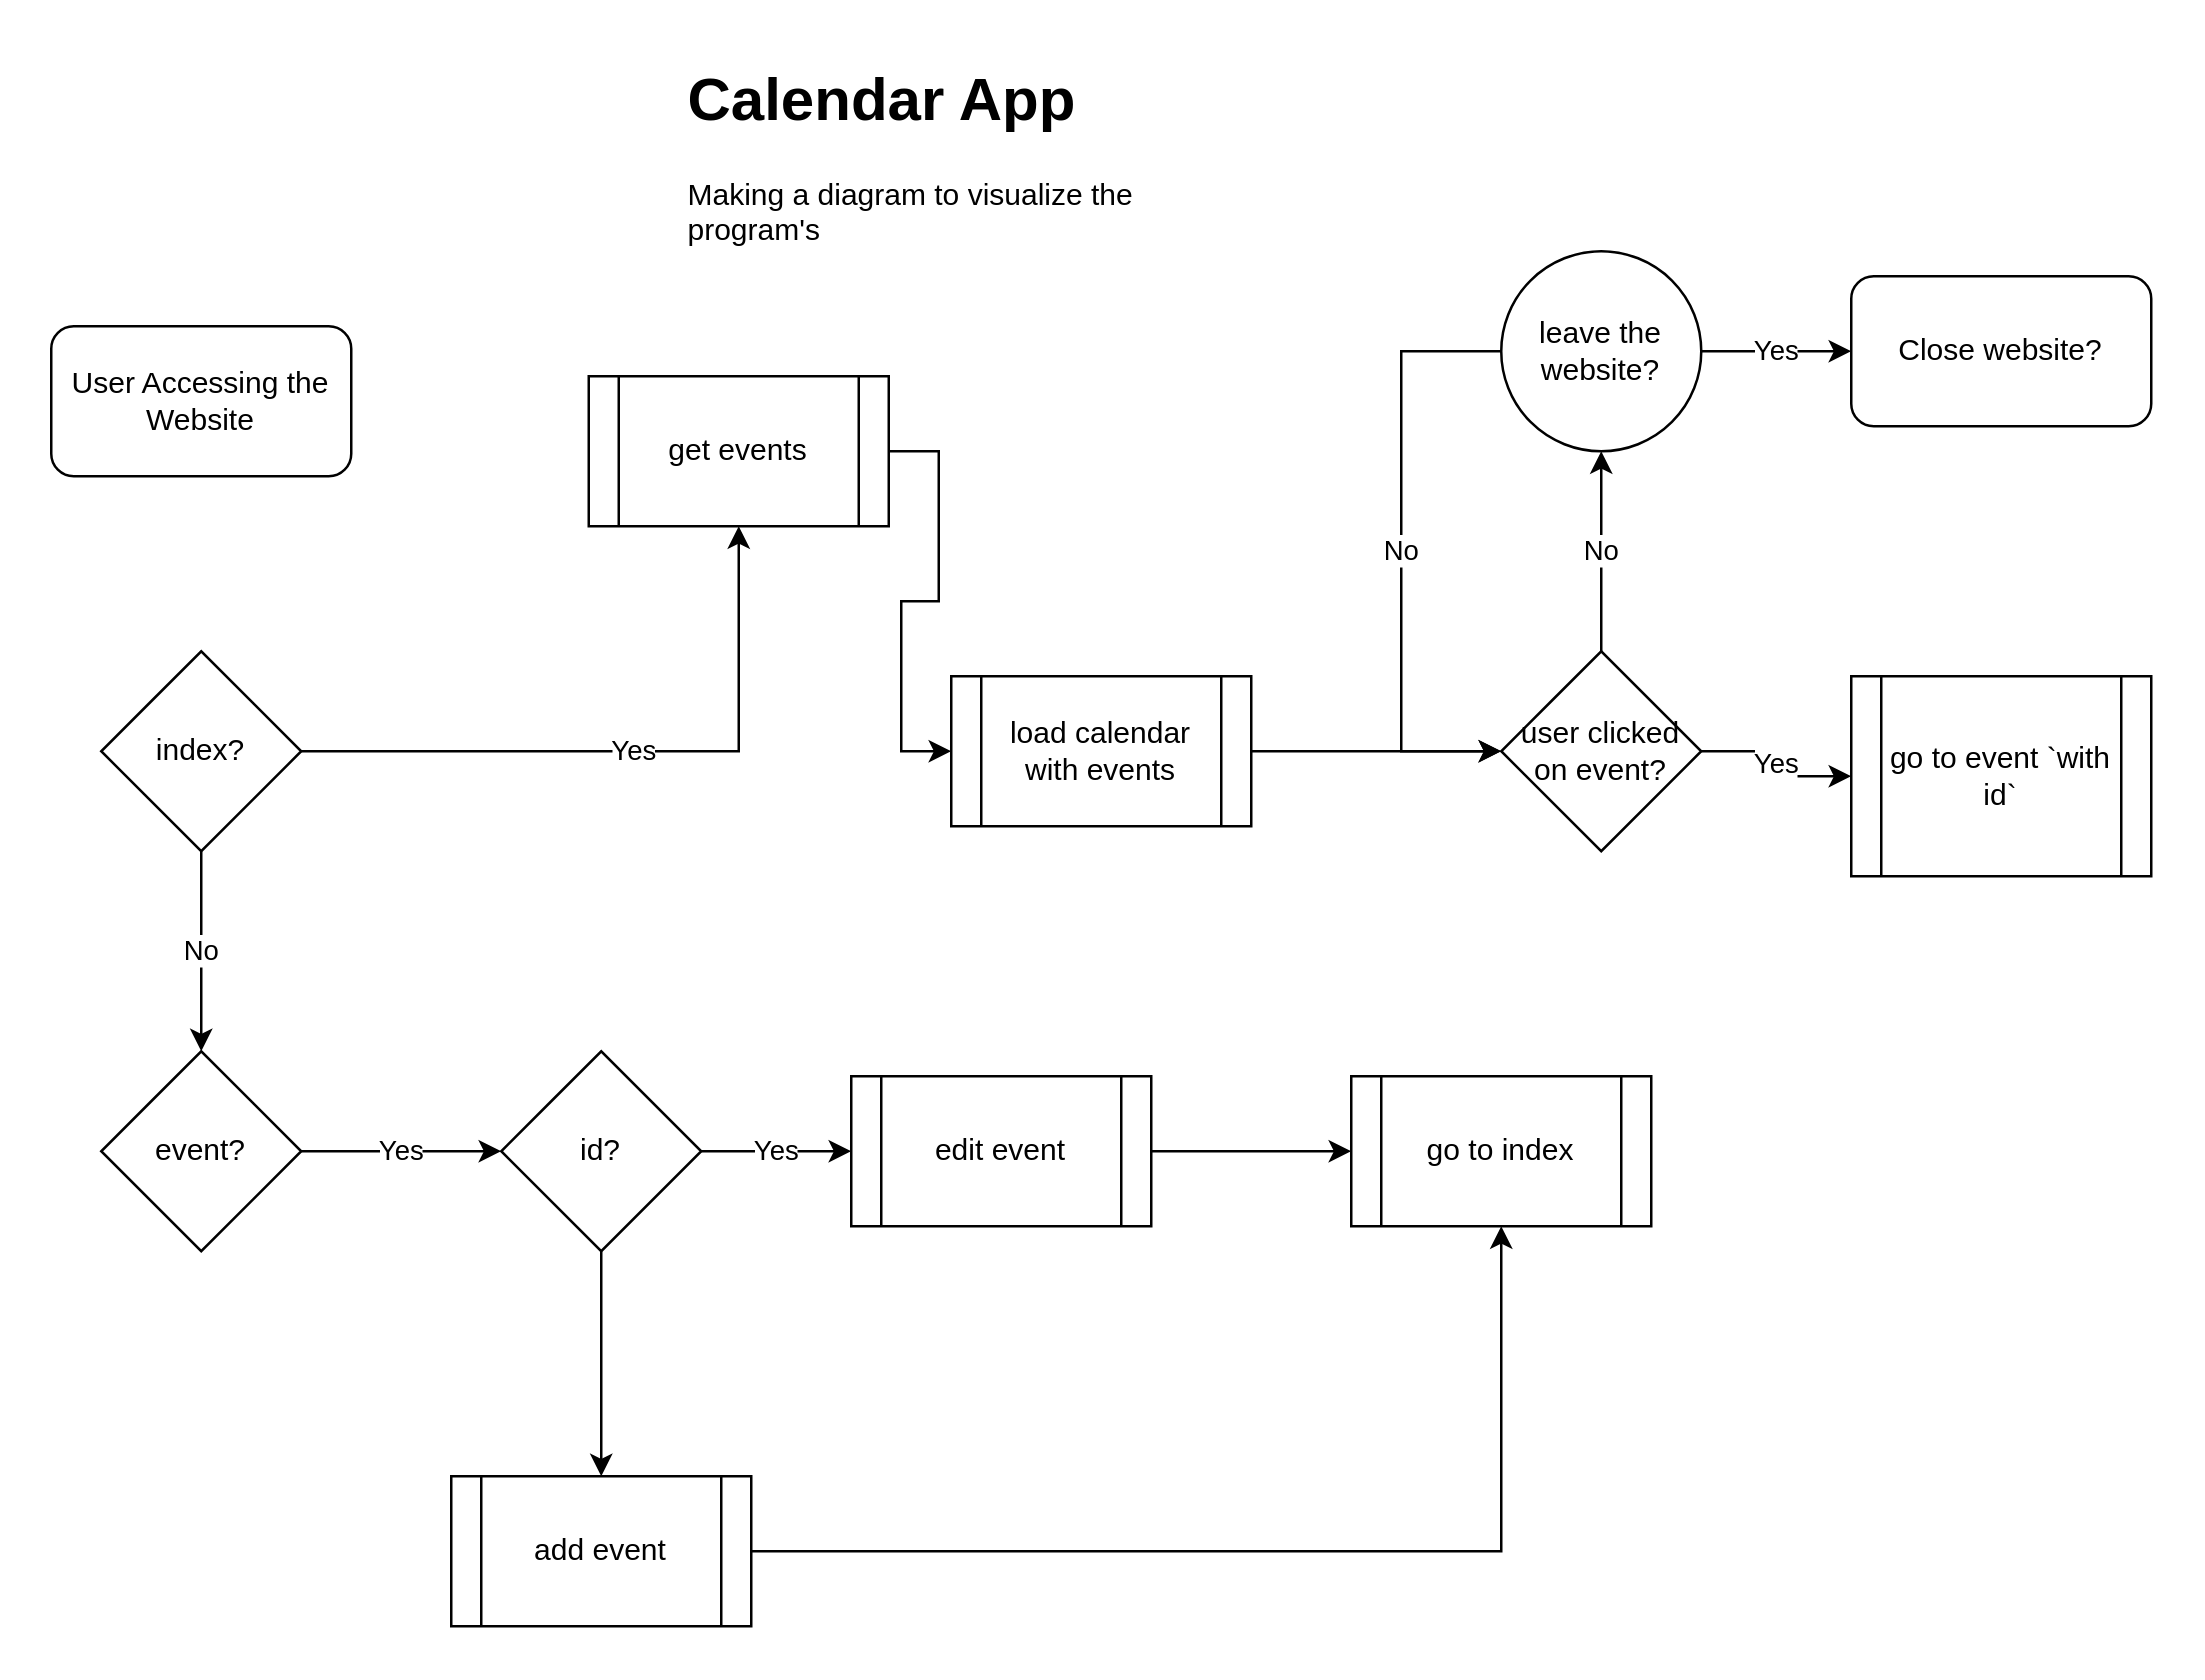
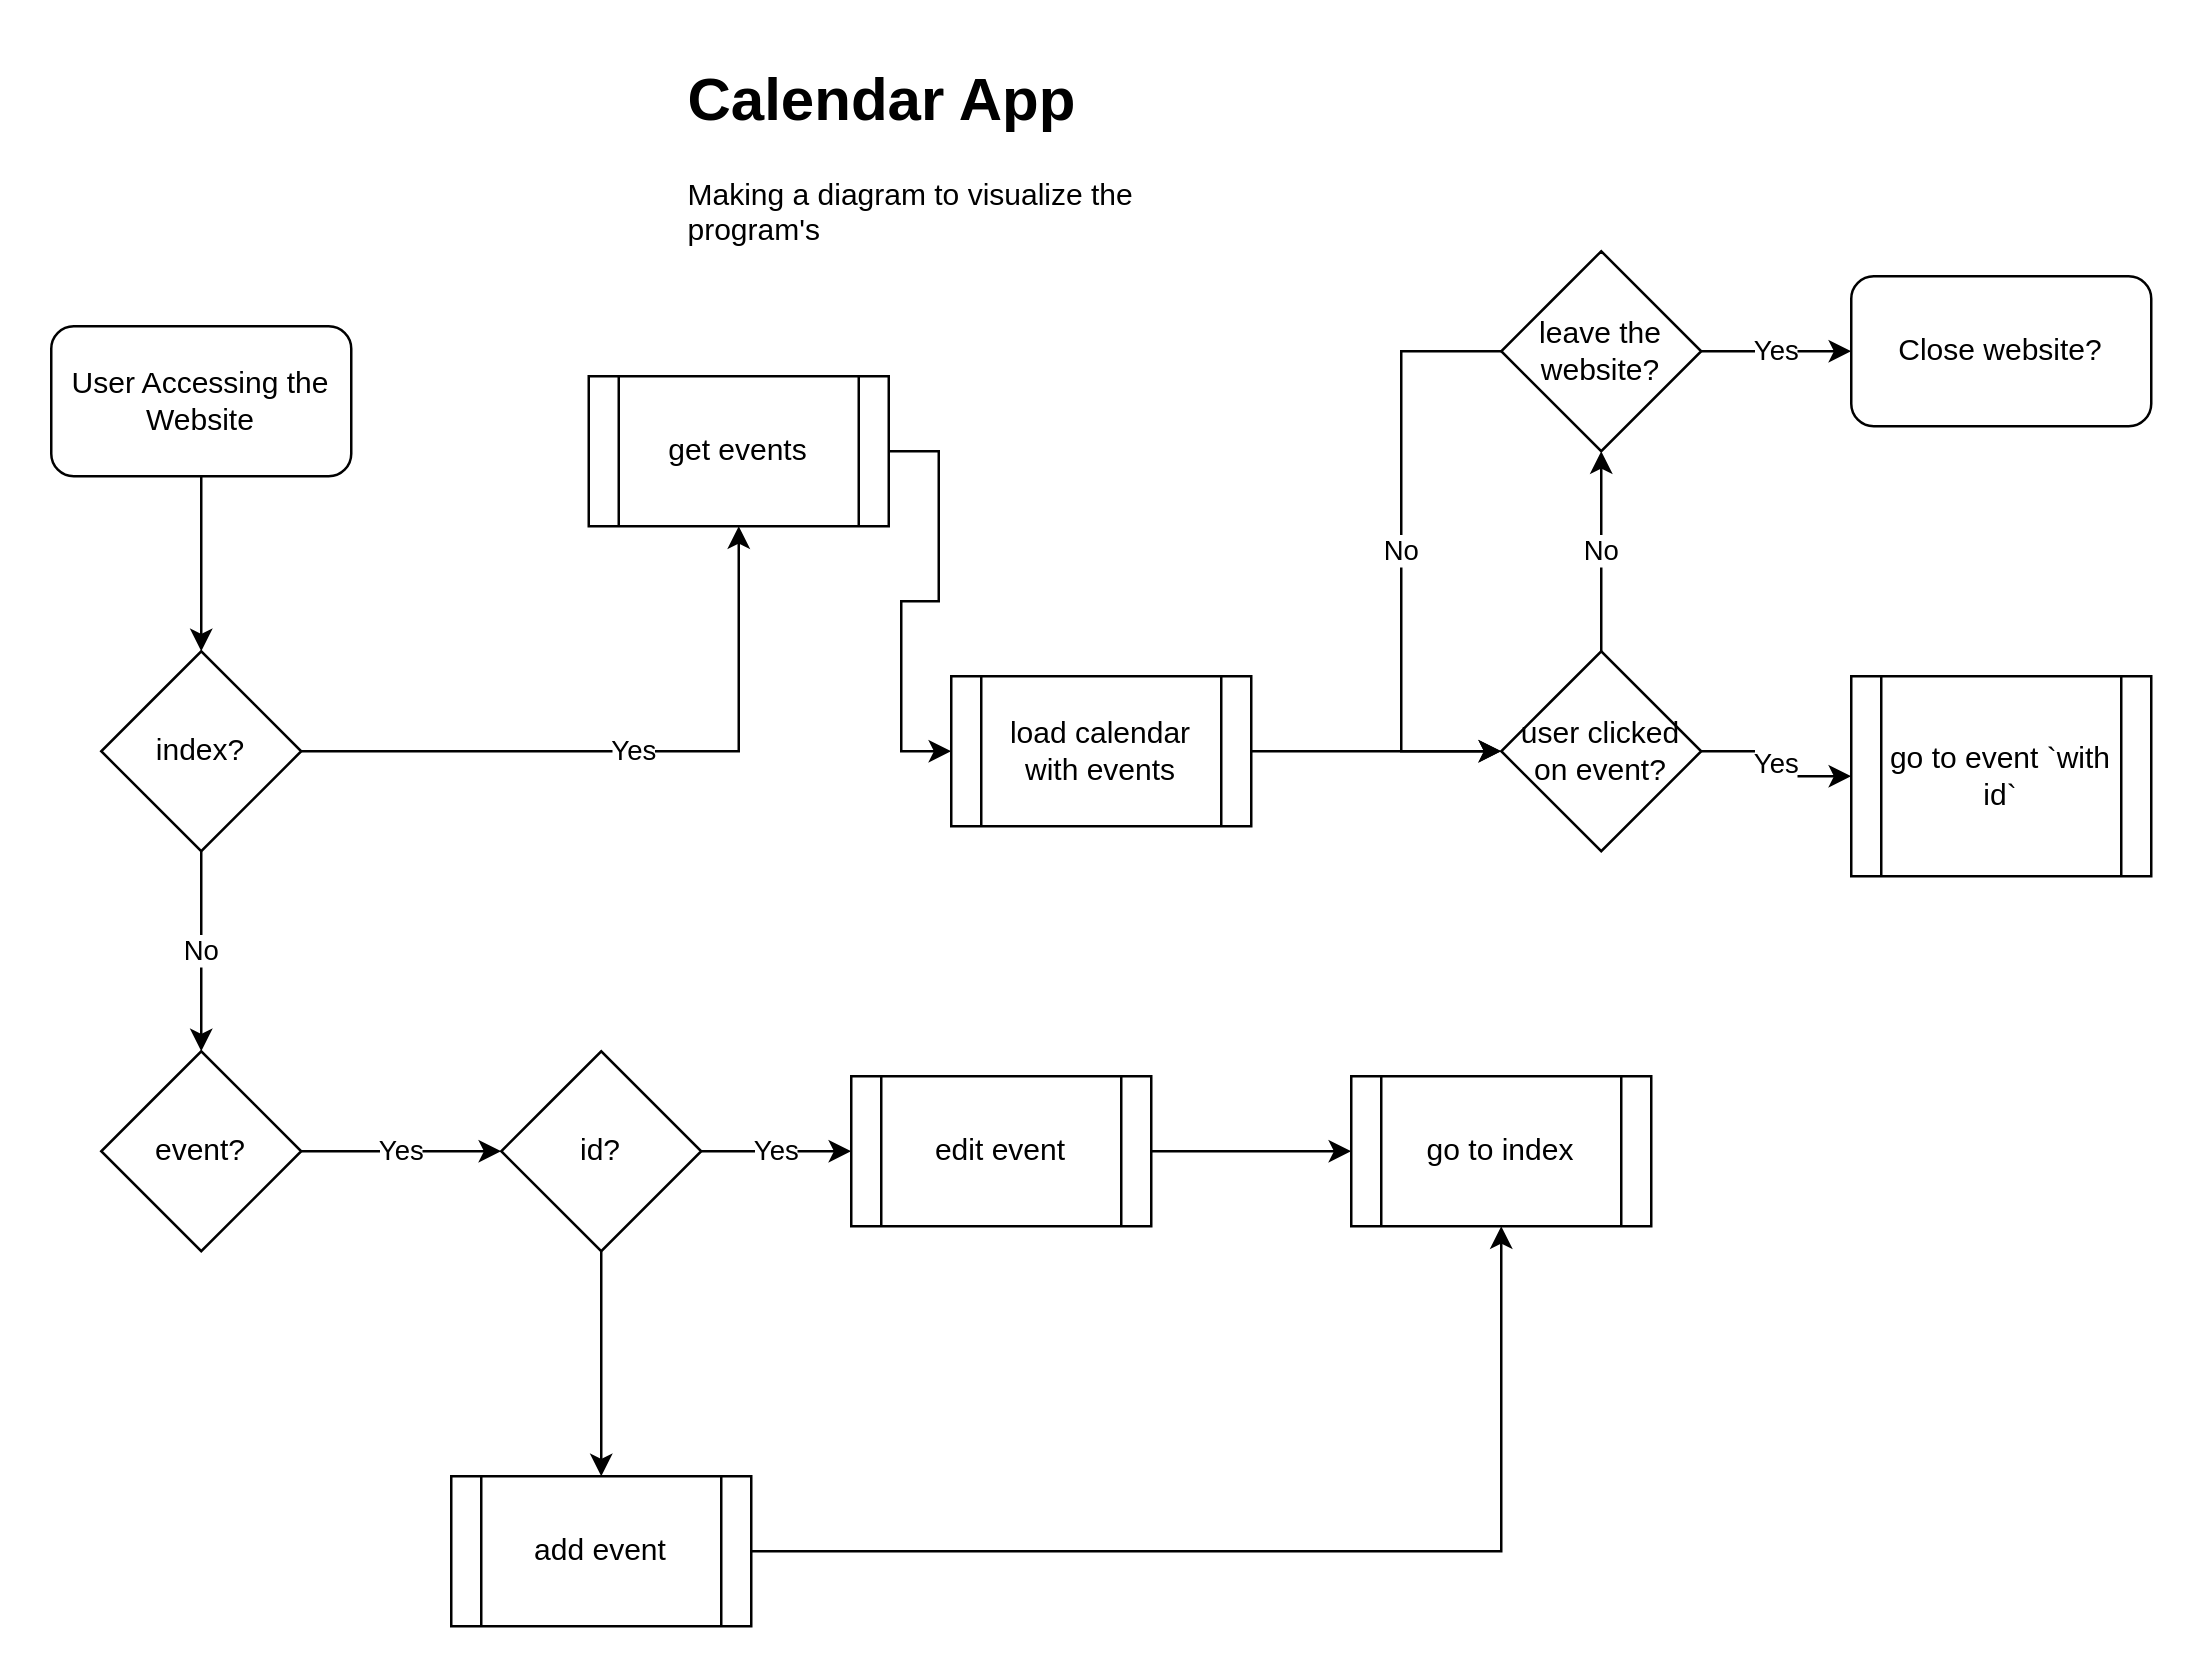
(1601, 351) -> (1601, 351)
none -> (201, 555)
